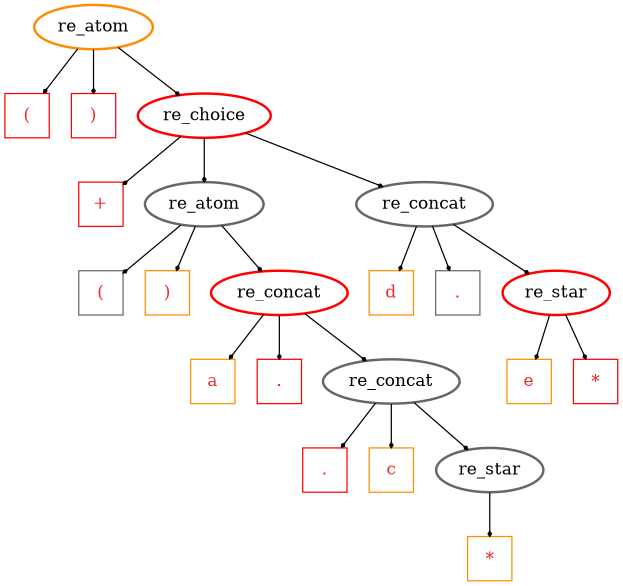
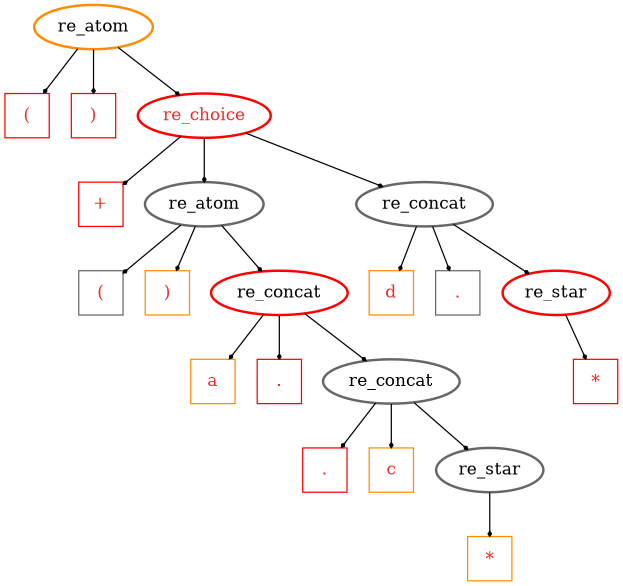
(204, 116) -> (204, 116)
(529, 381) -> none
